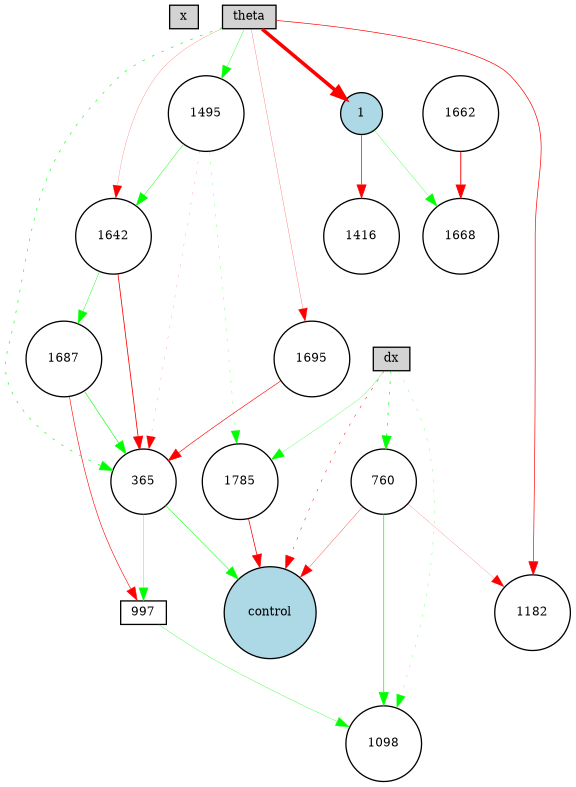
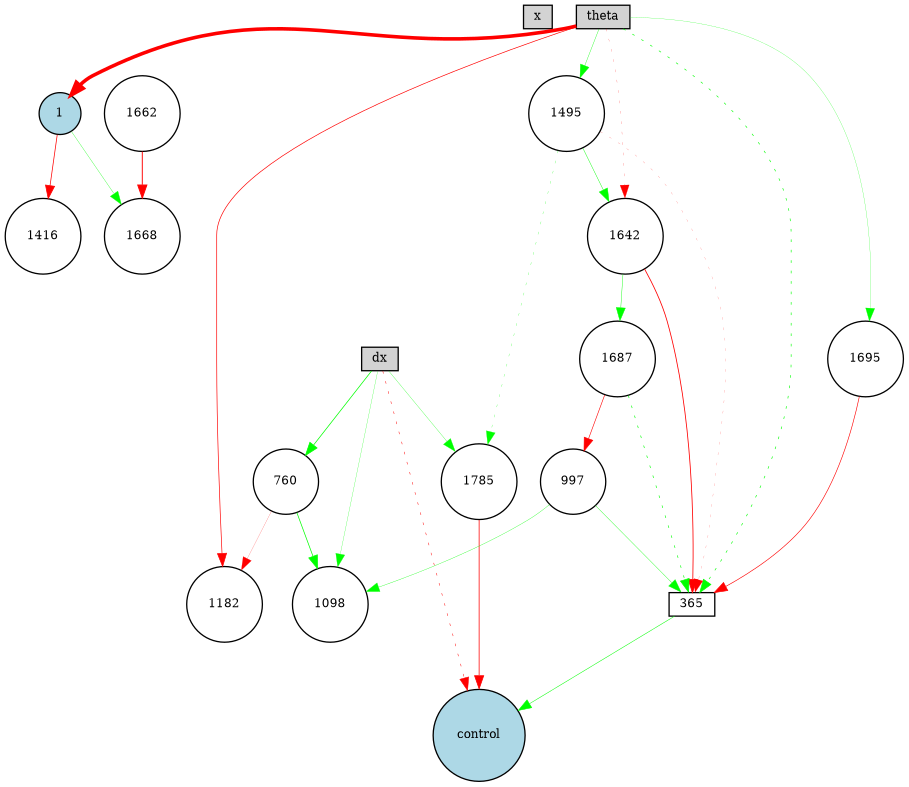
(147, 91) -> (620, 106)
(277, 169) -> (825, 97)
(389, 403) -> (343, 408)
(102, 417) -> (657, 488)
(144, 482) -> (692, 604)
(336, 537) -> none
(433, 540) -> (359, 463)
(144, 551) -> (634, 544)
(144, 613) -> (573, 482)
